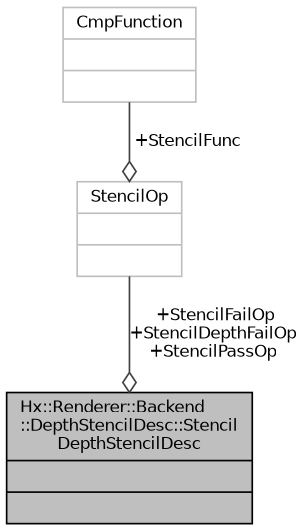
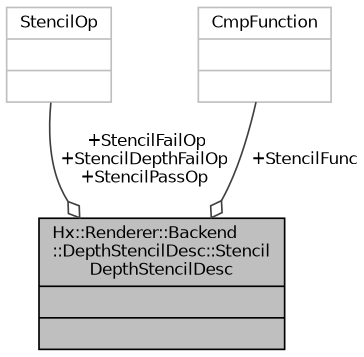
(129, 132) -> (242, 152)
